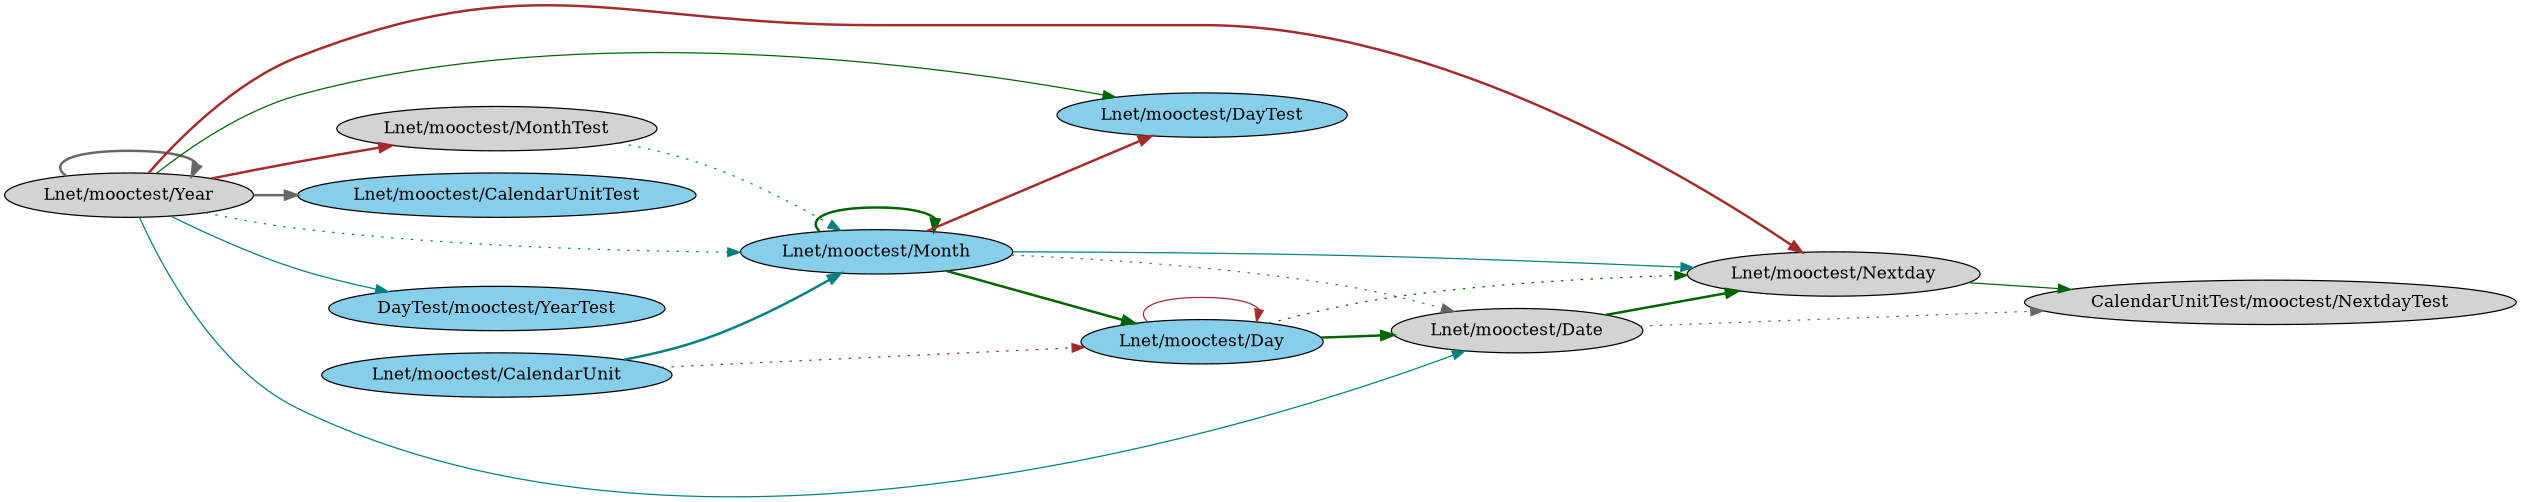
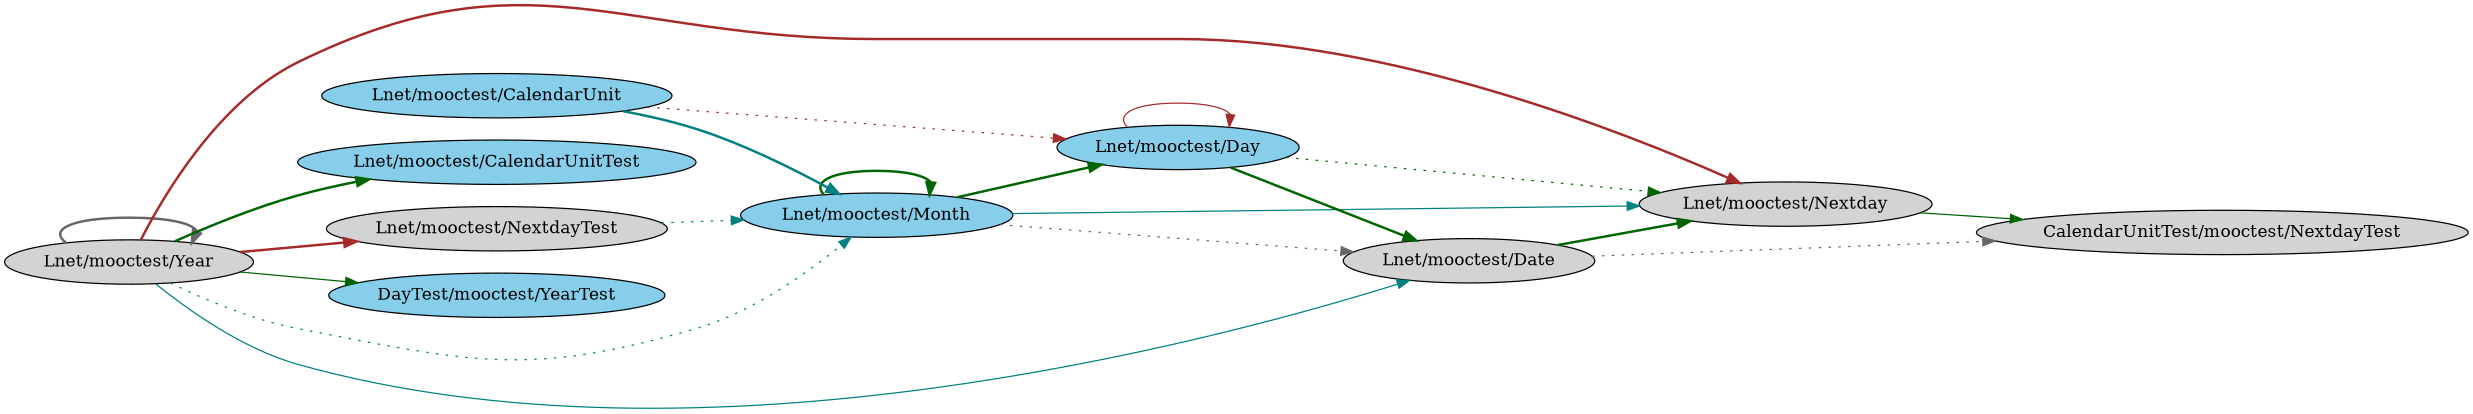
(1202, 115) -> none
(497, 129) -> (497, 229)
(269, 195) -> (264, 206)
(271, 260) -> (293, 277)
